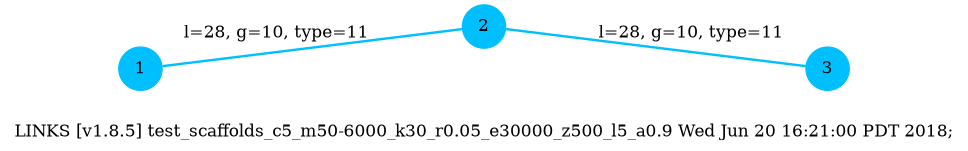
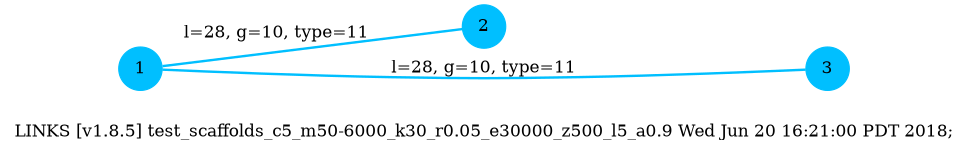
(656, 48) -> (484, 78)
